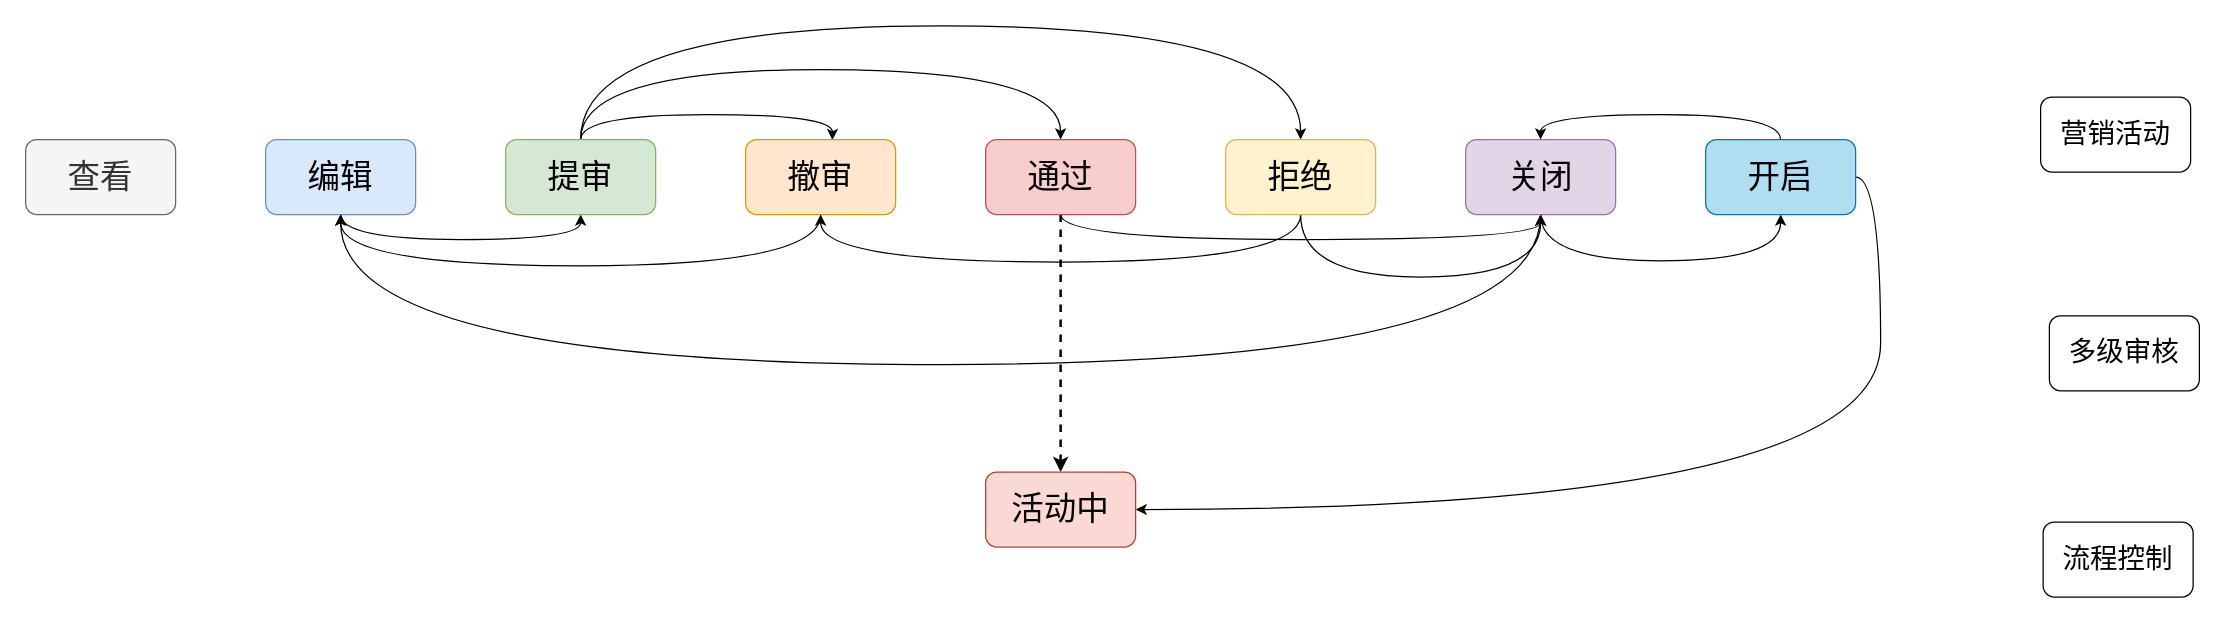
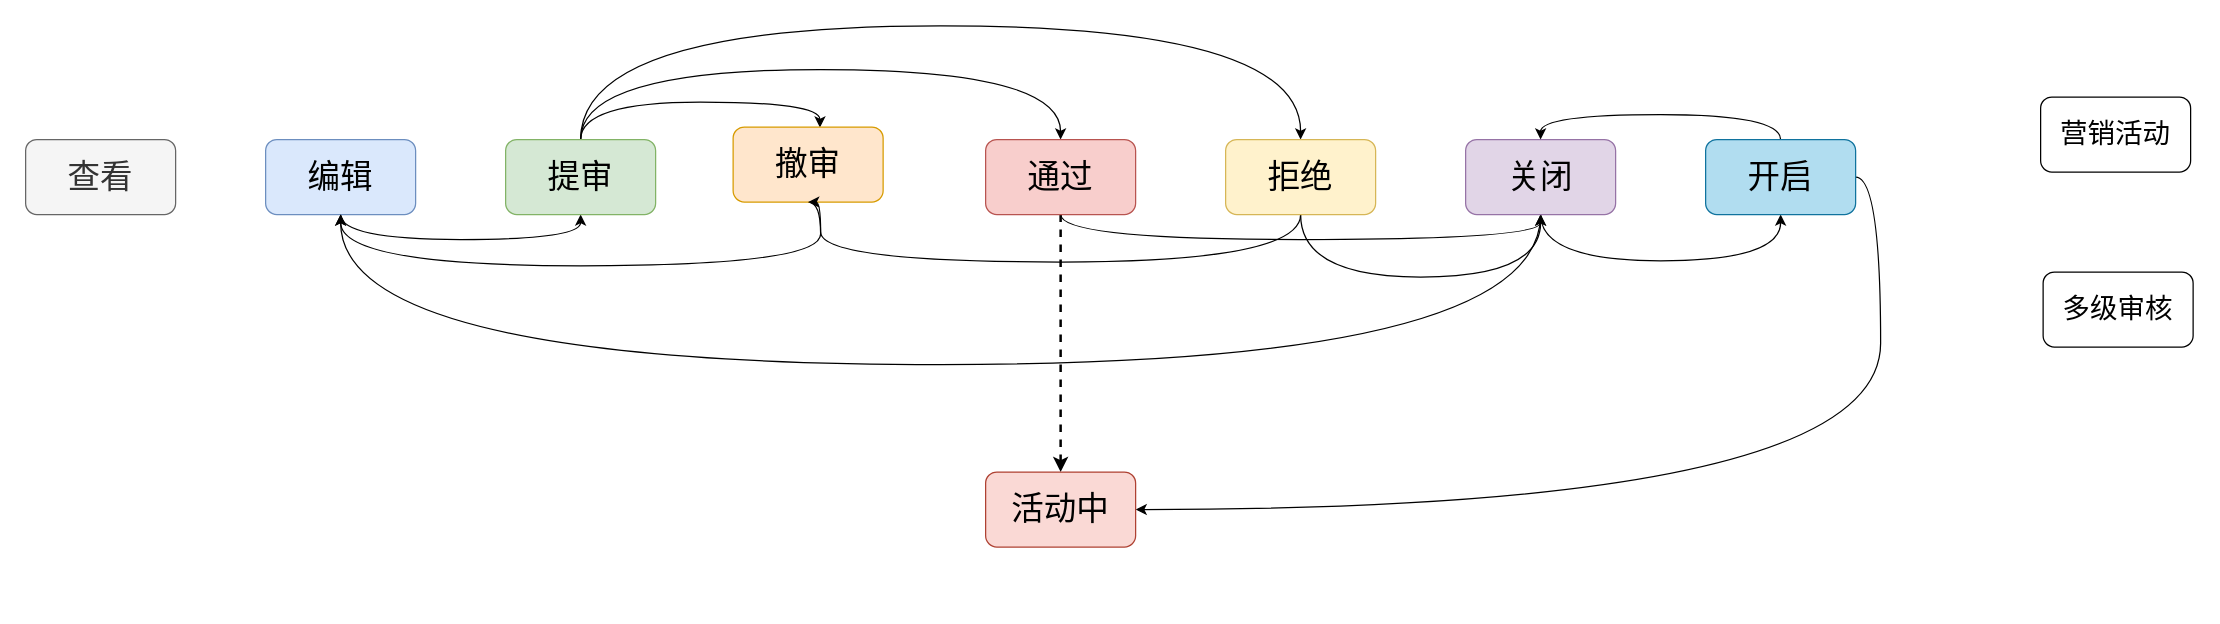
(821, 177) -> (808, 164)
(2124, 353) -> (2118, 309)
(2118, 559) -> none
